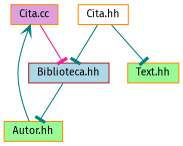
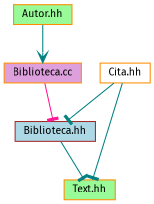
(34, 15) -> (43, 73)
(52, 100) -> (71, 158)
